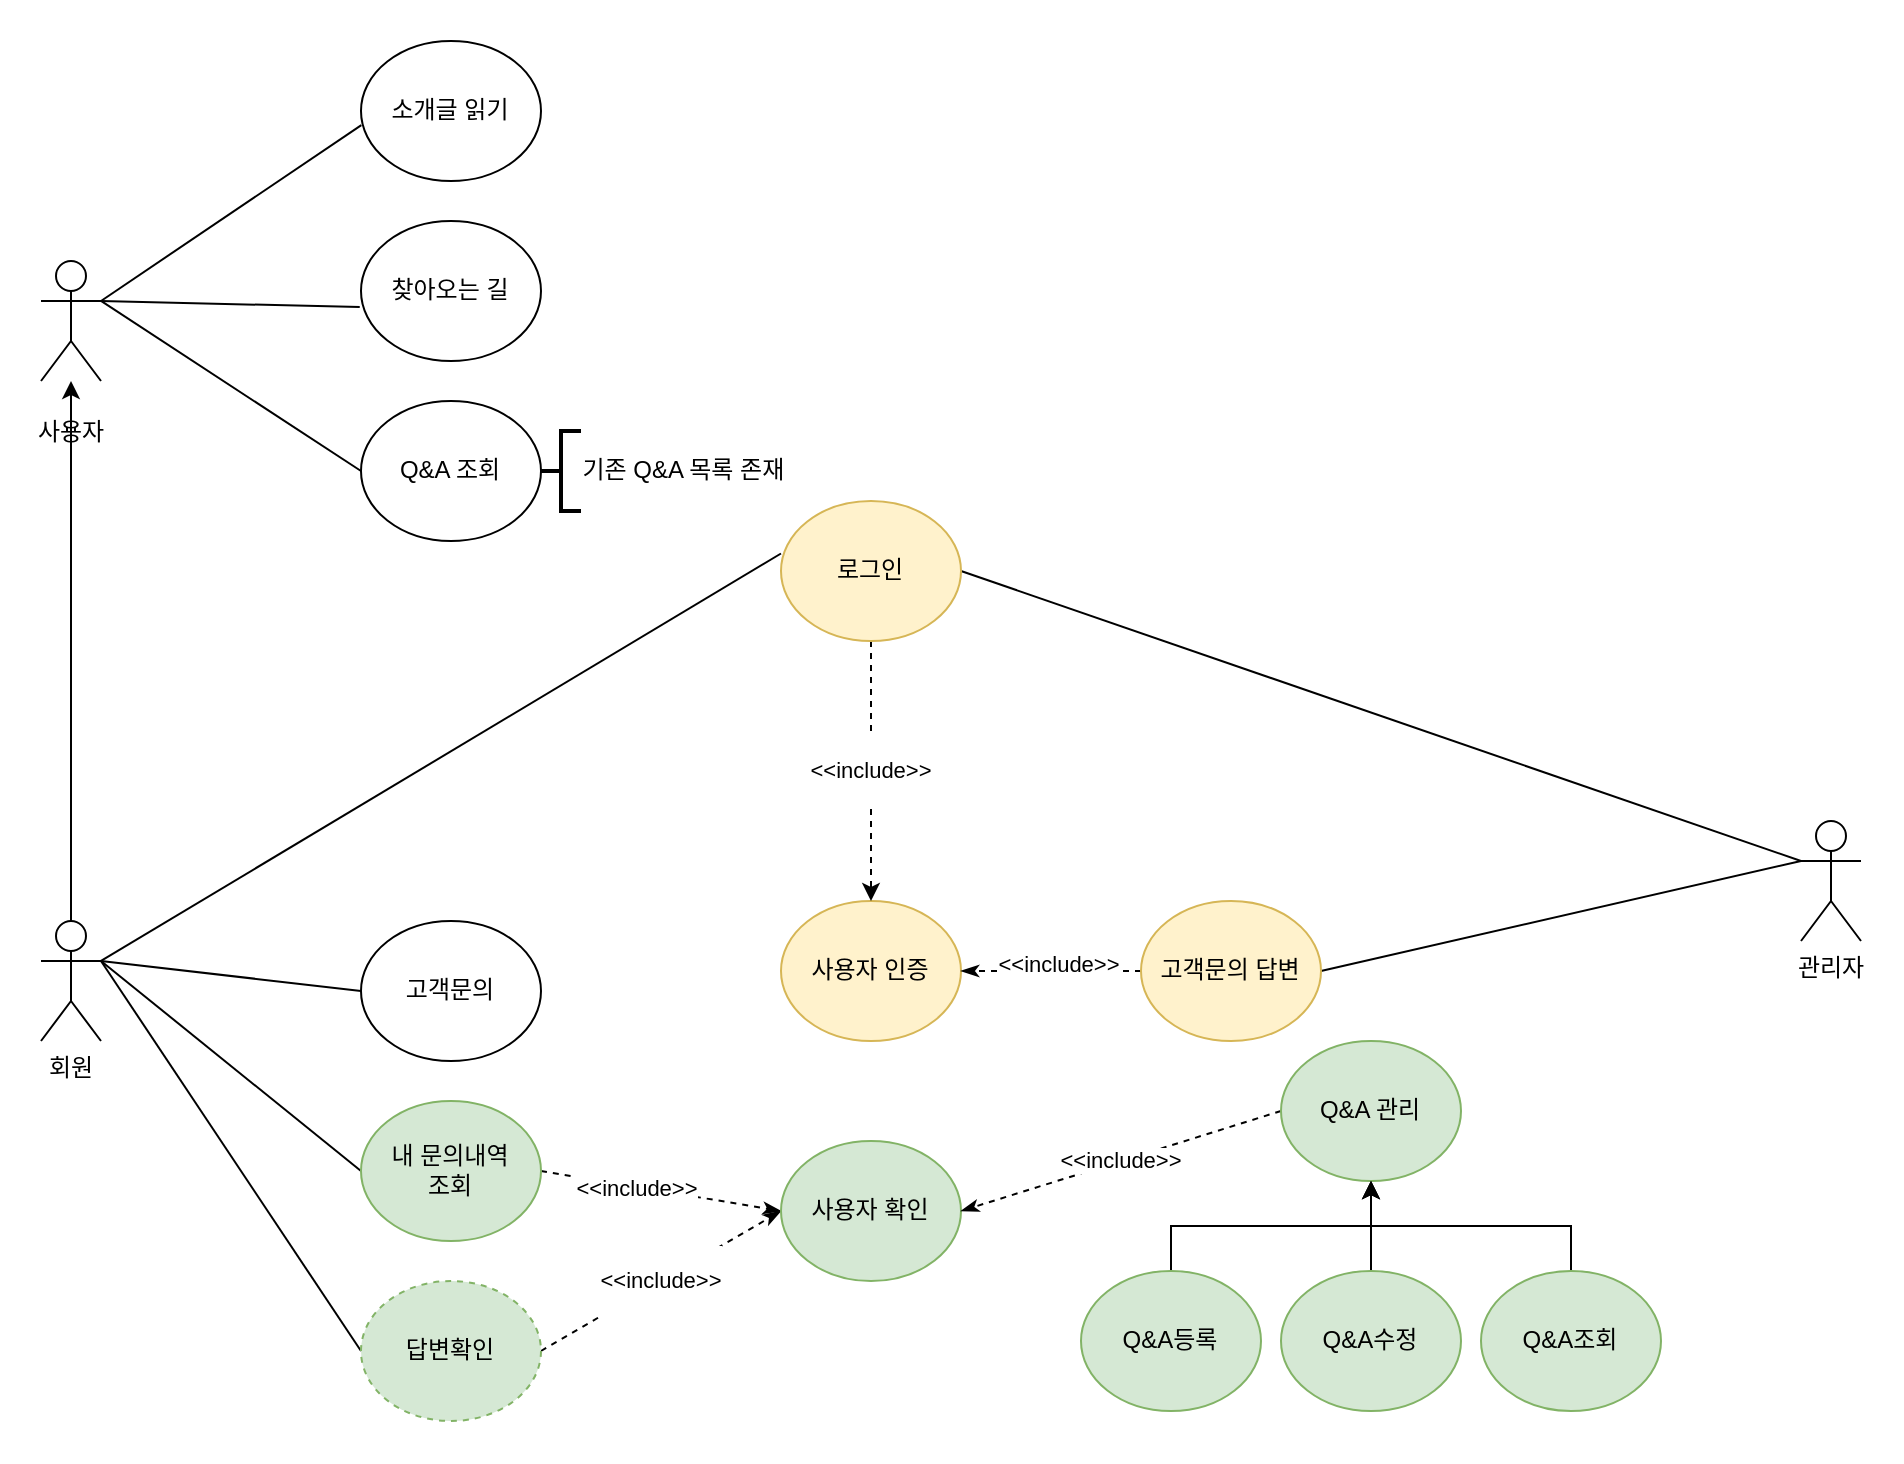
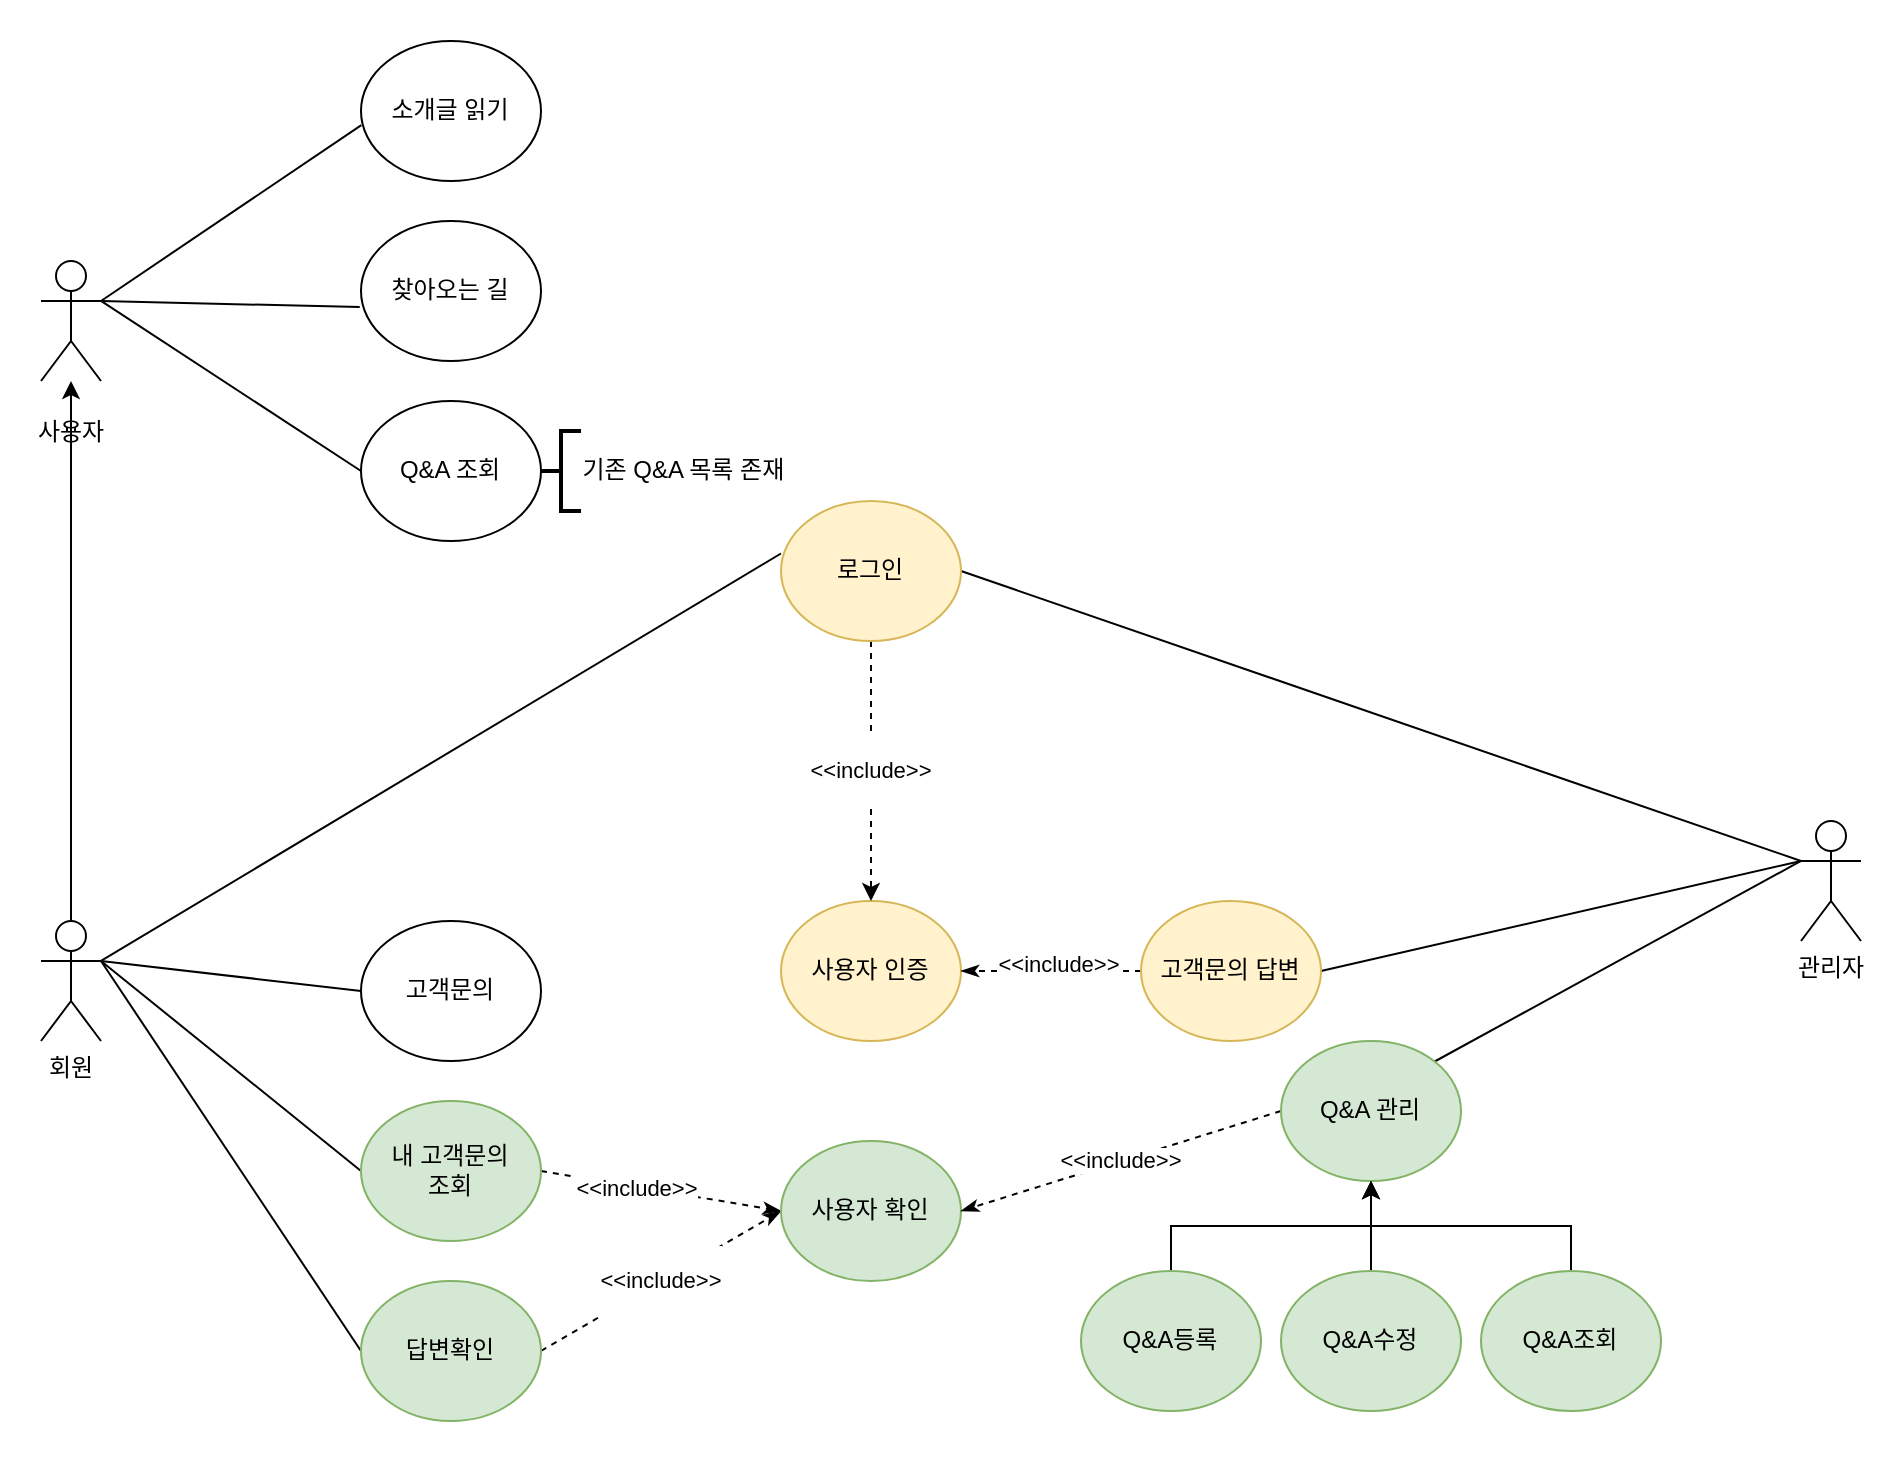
none -> (1616, 962)
(451, 1171) -> (451, 1171)
(451, 1351) -> (451, 1351)
